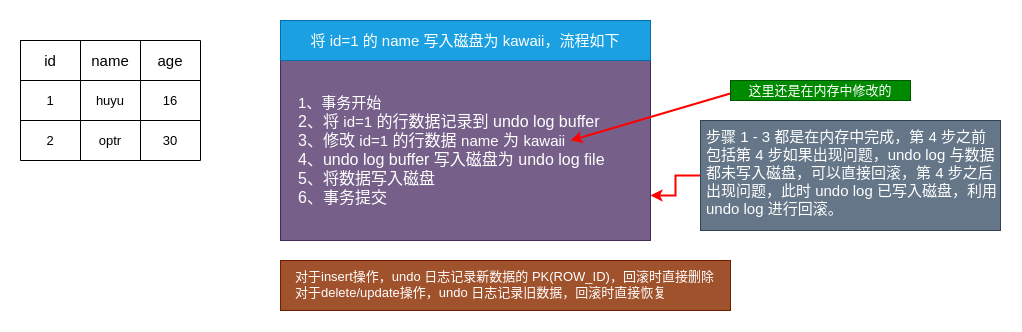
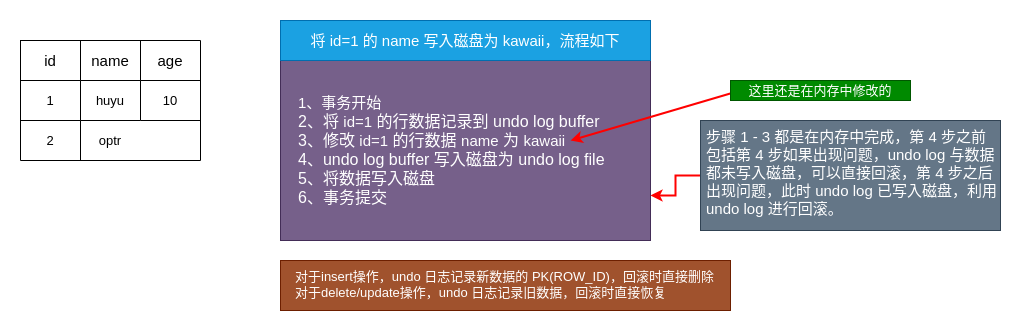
(171, 101) -> (171, 101)
(171, 141) -> none
